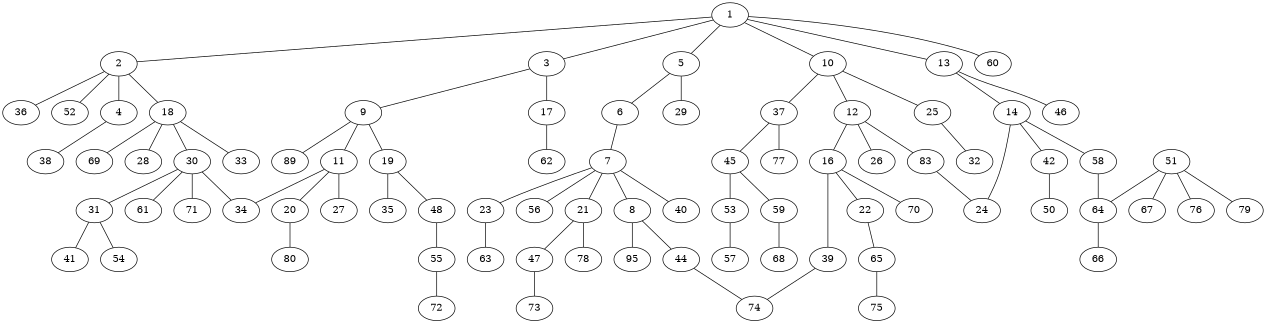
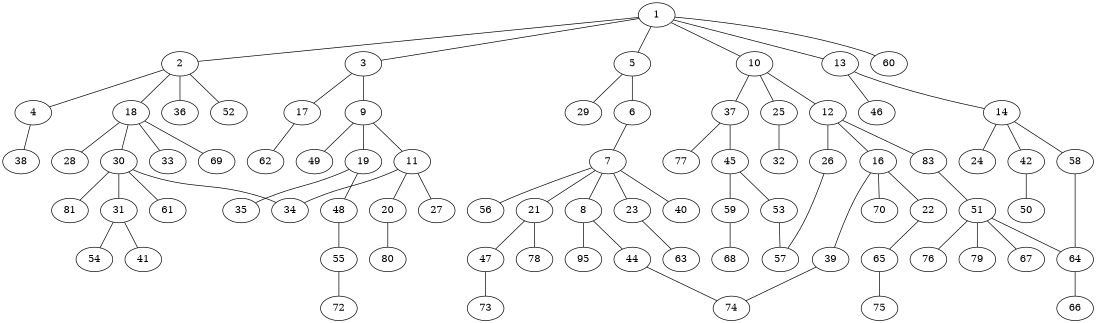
(290, 162) -> (314, 162)
(954, 186) -> (953, 186)
(192, 211) -> (70, 211)
none -> (809, 212)
